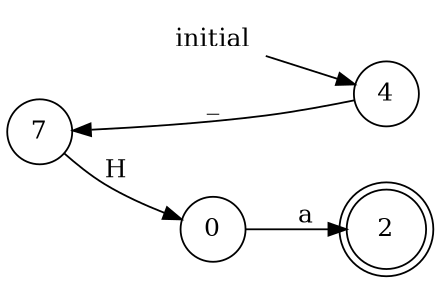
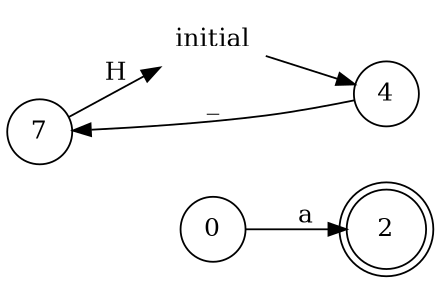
(111, 188) -> (106, 97)
